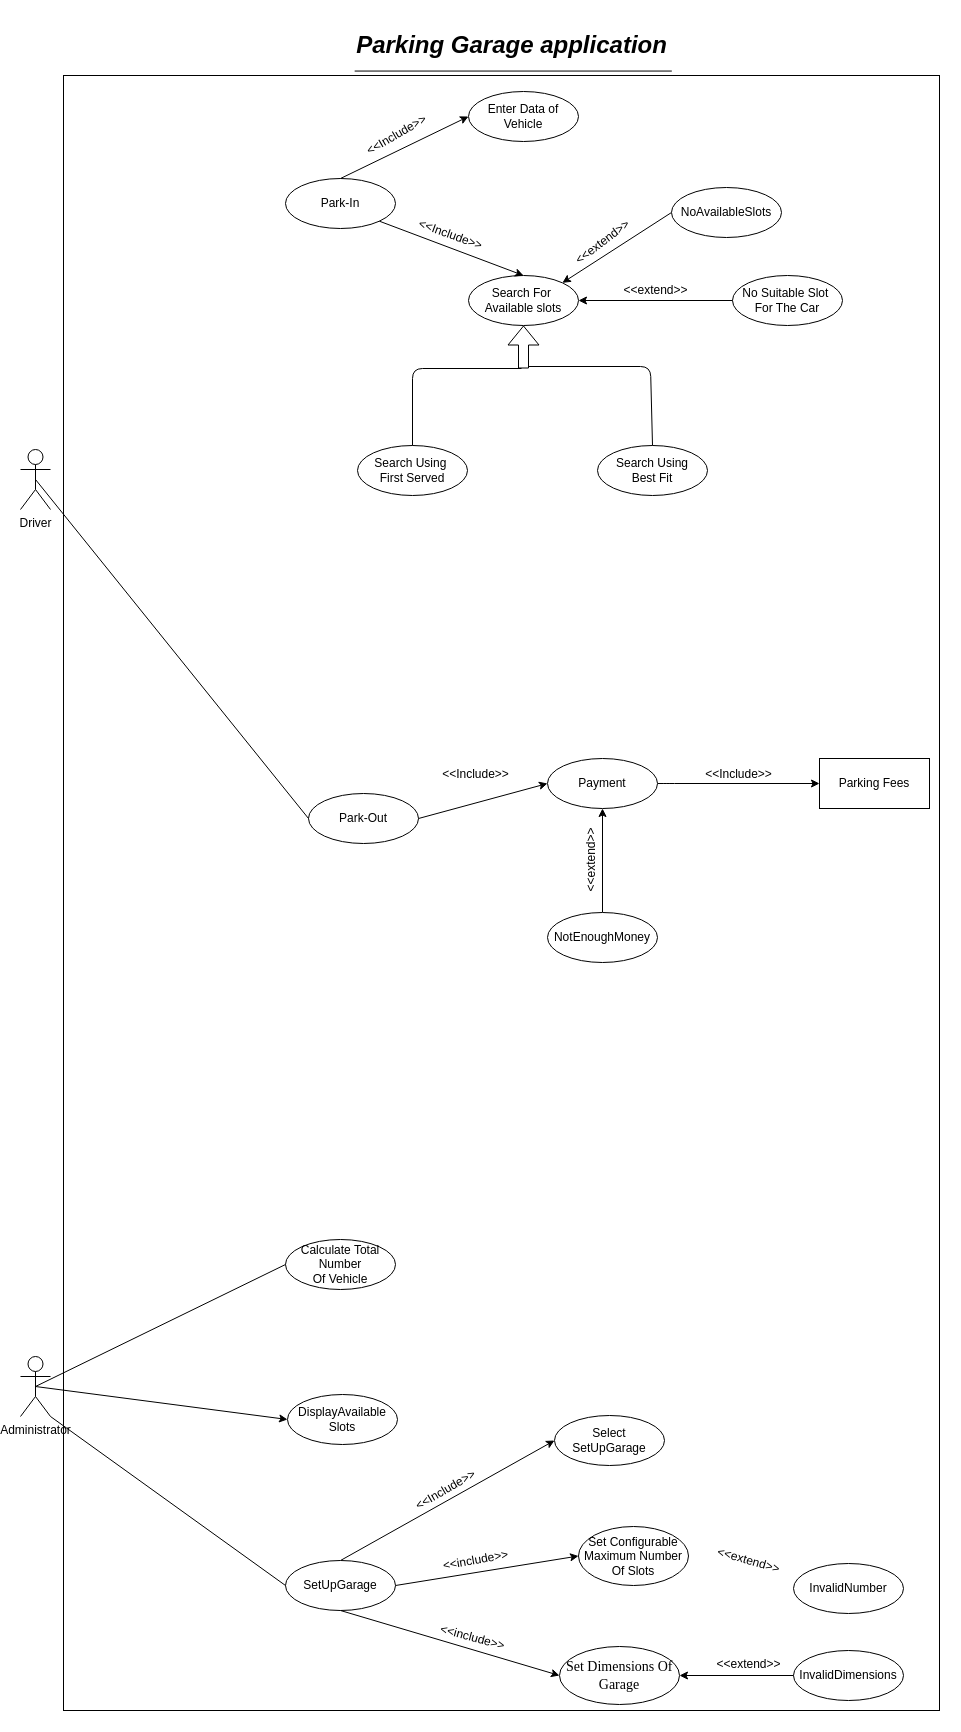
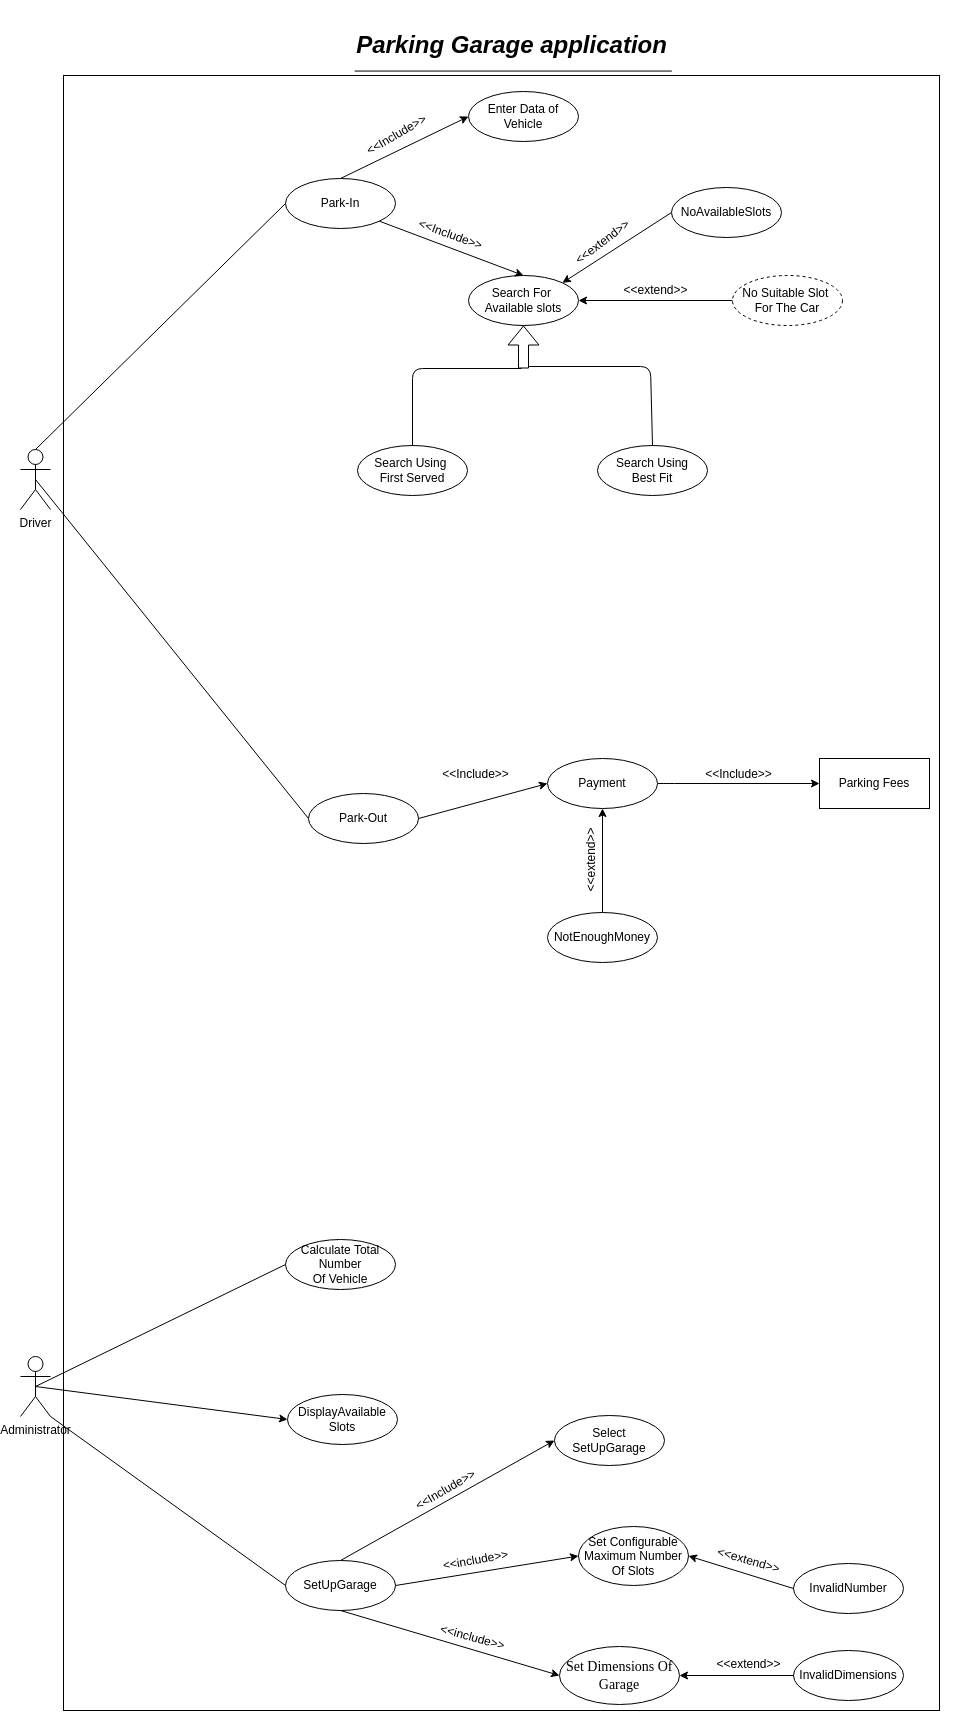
(788, 301) -> (788, 301)
none -> (161, 327)
none -> (745, 1573)
